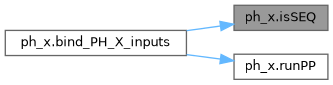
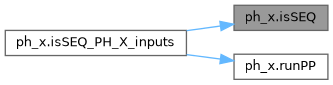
(96, 43) -> (96, 43)
